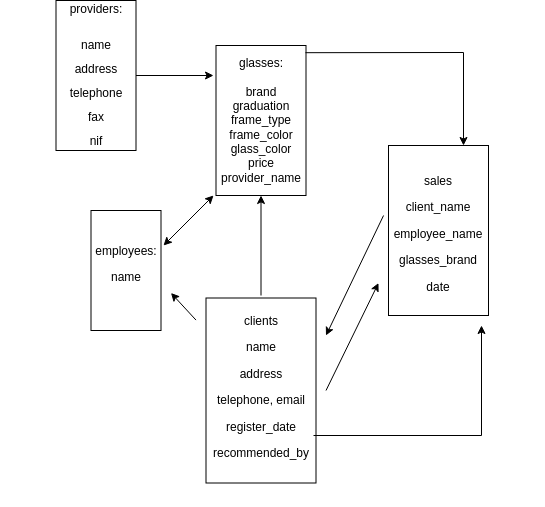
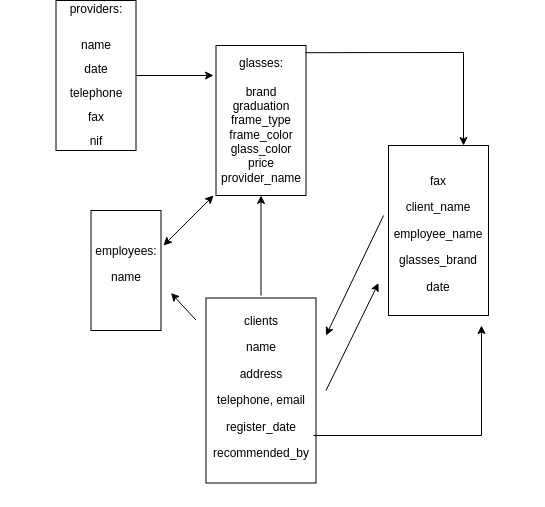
(97, 81) -> (97, 81)
(439, 199) -> (439, 199)
